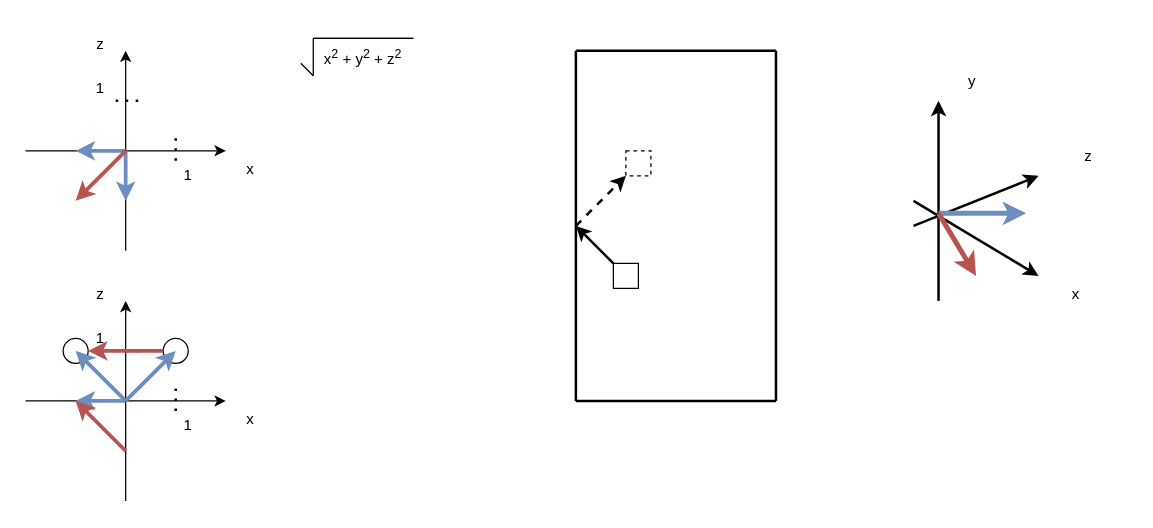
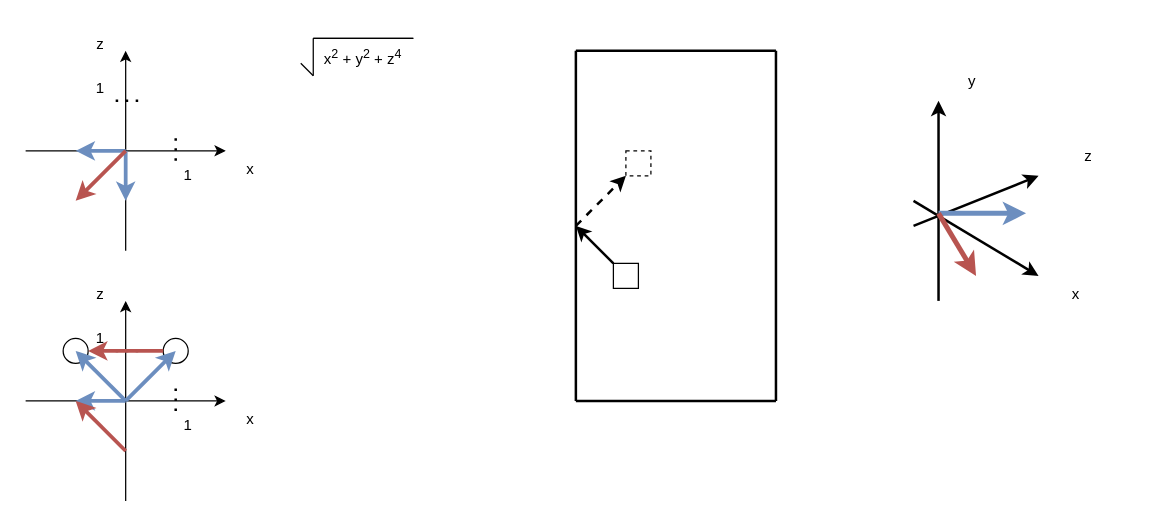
(363, 57) -> (363, 57)
